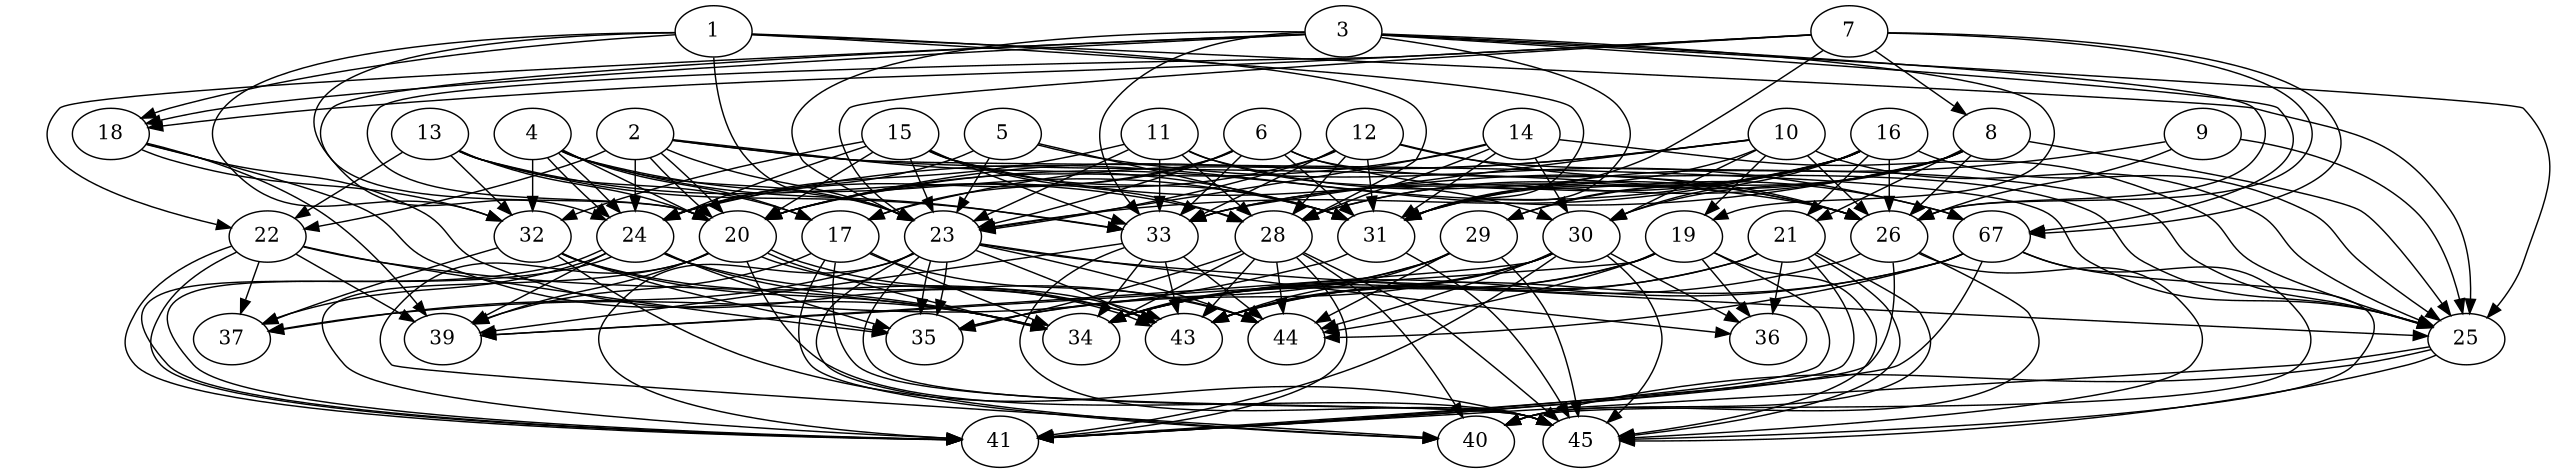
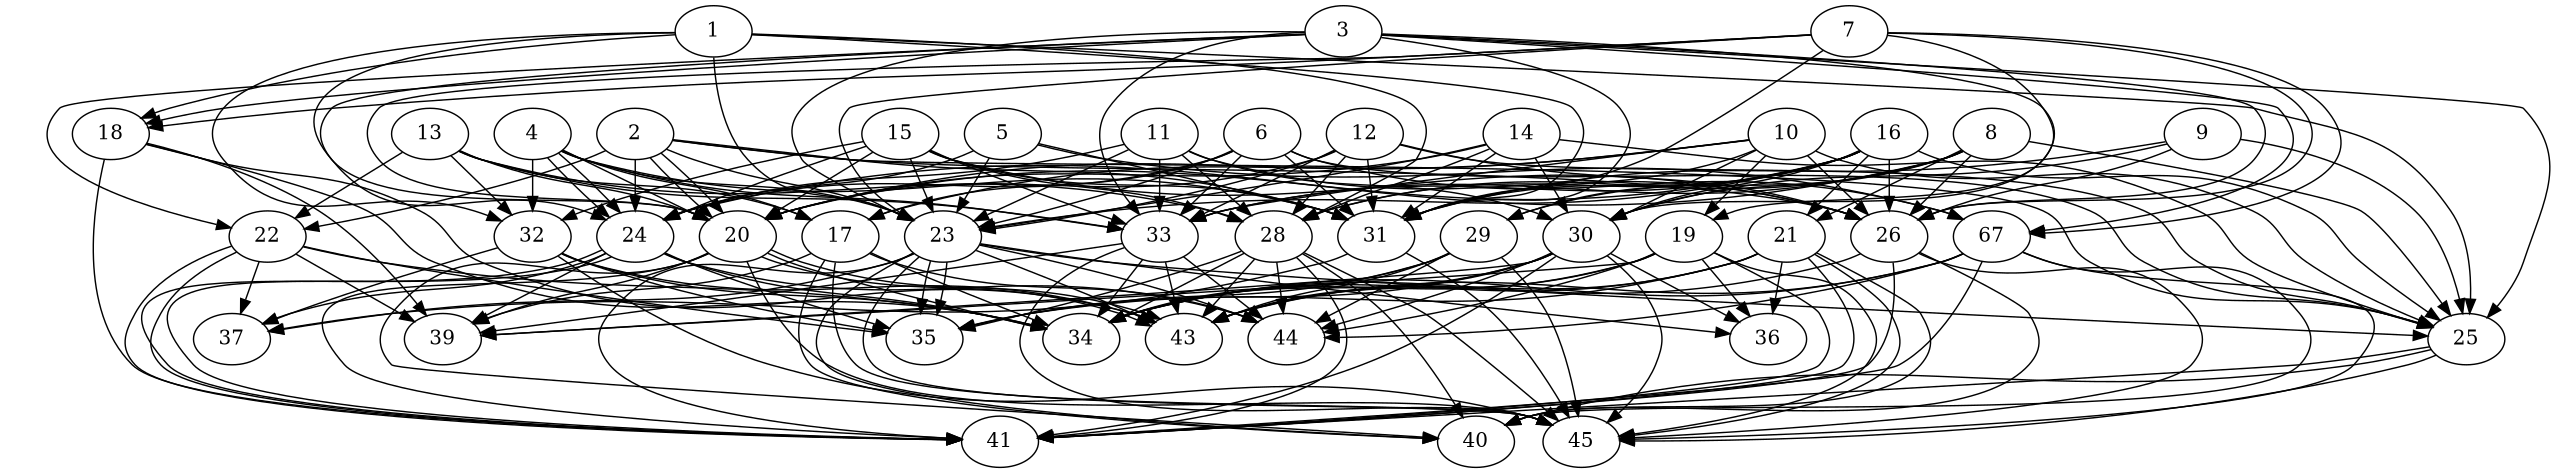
(1914, 78) -> (1954, 194)
none -> (1895, 176)
(315, 185) -> (428, 418)
none -> (1367, 300)
